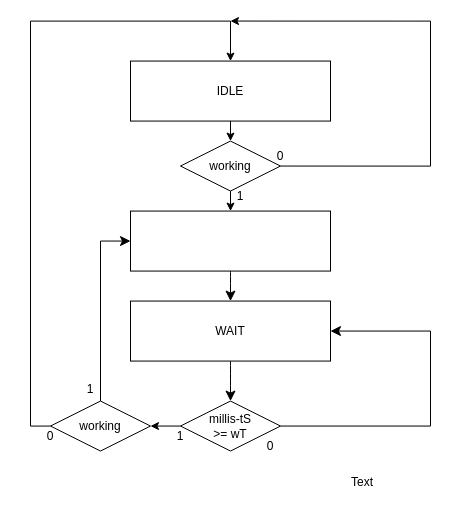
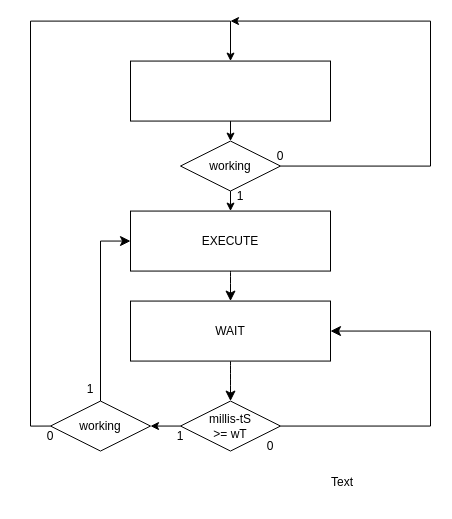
(231, 91) -> none
none -> (231, 241)
(363, 483) -> (343, 483)
